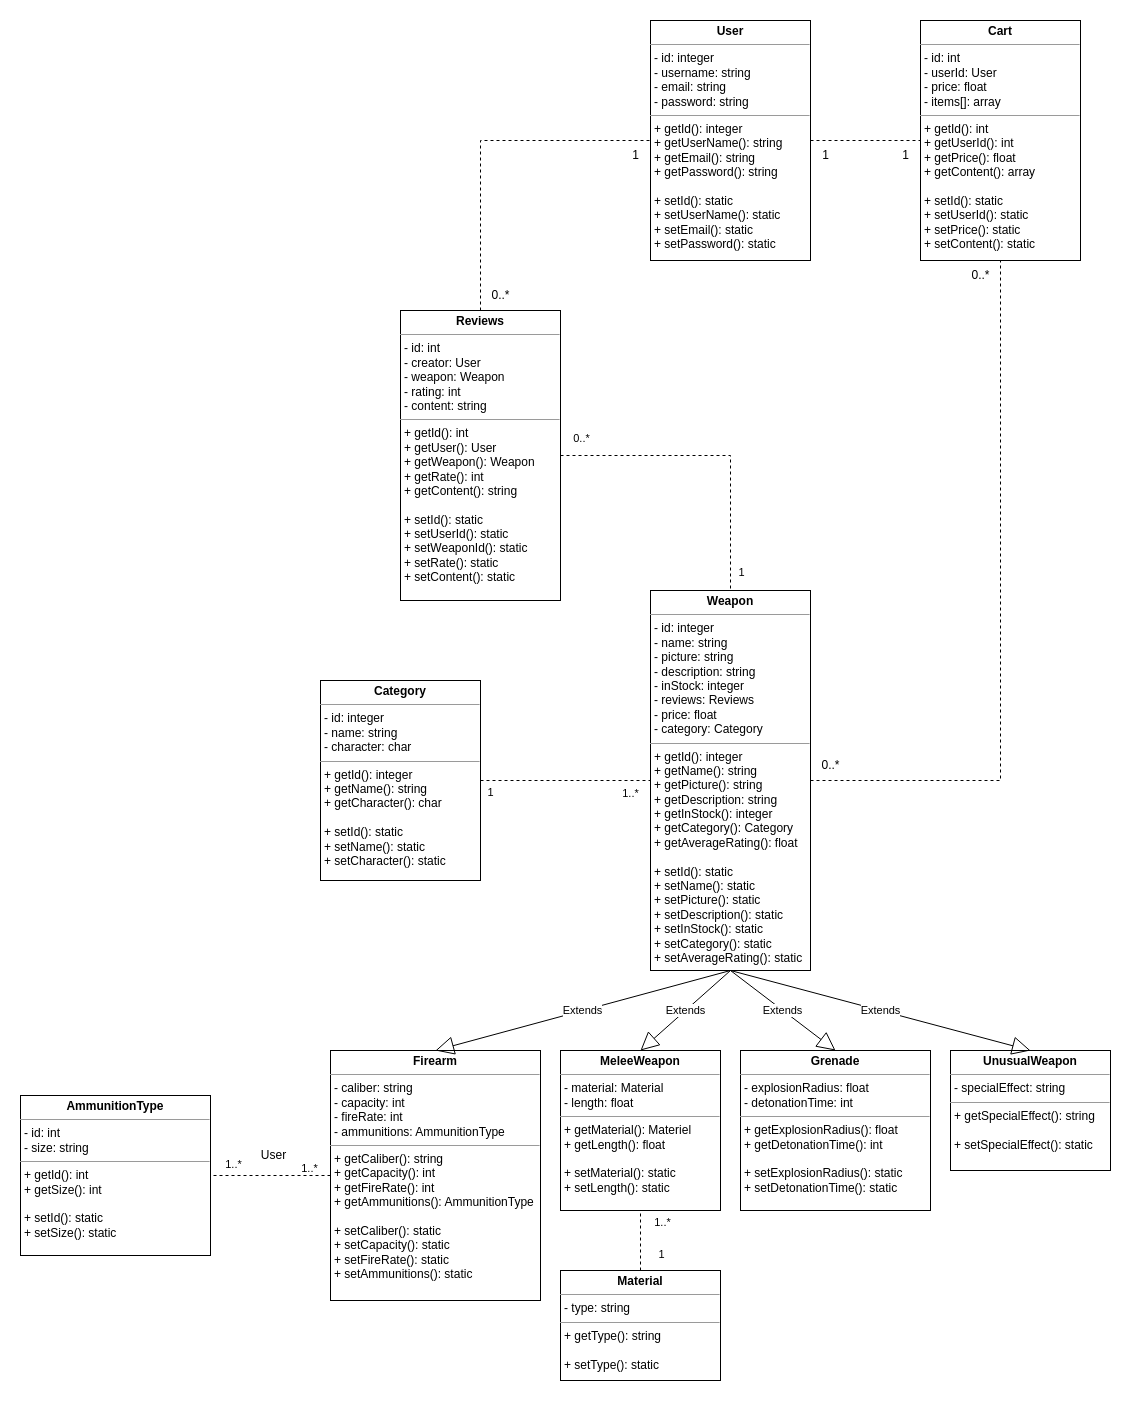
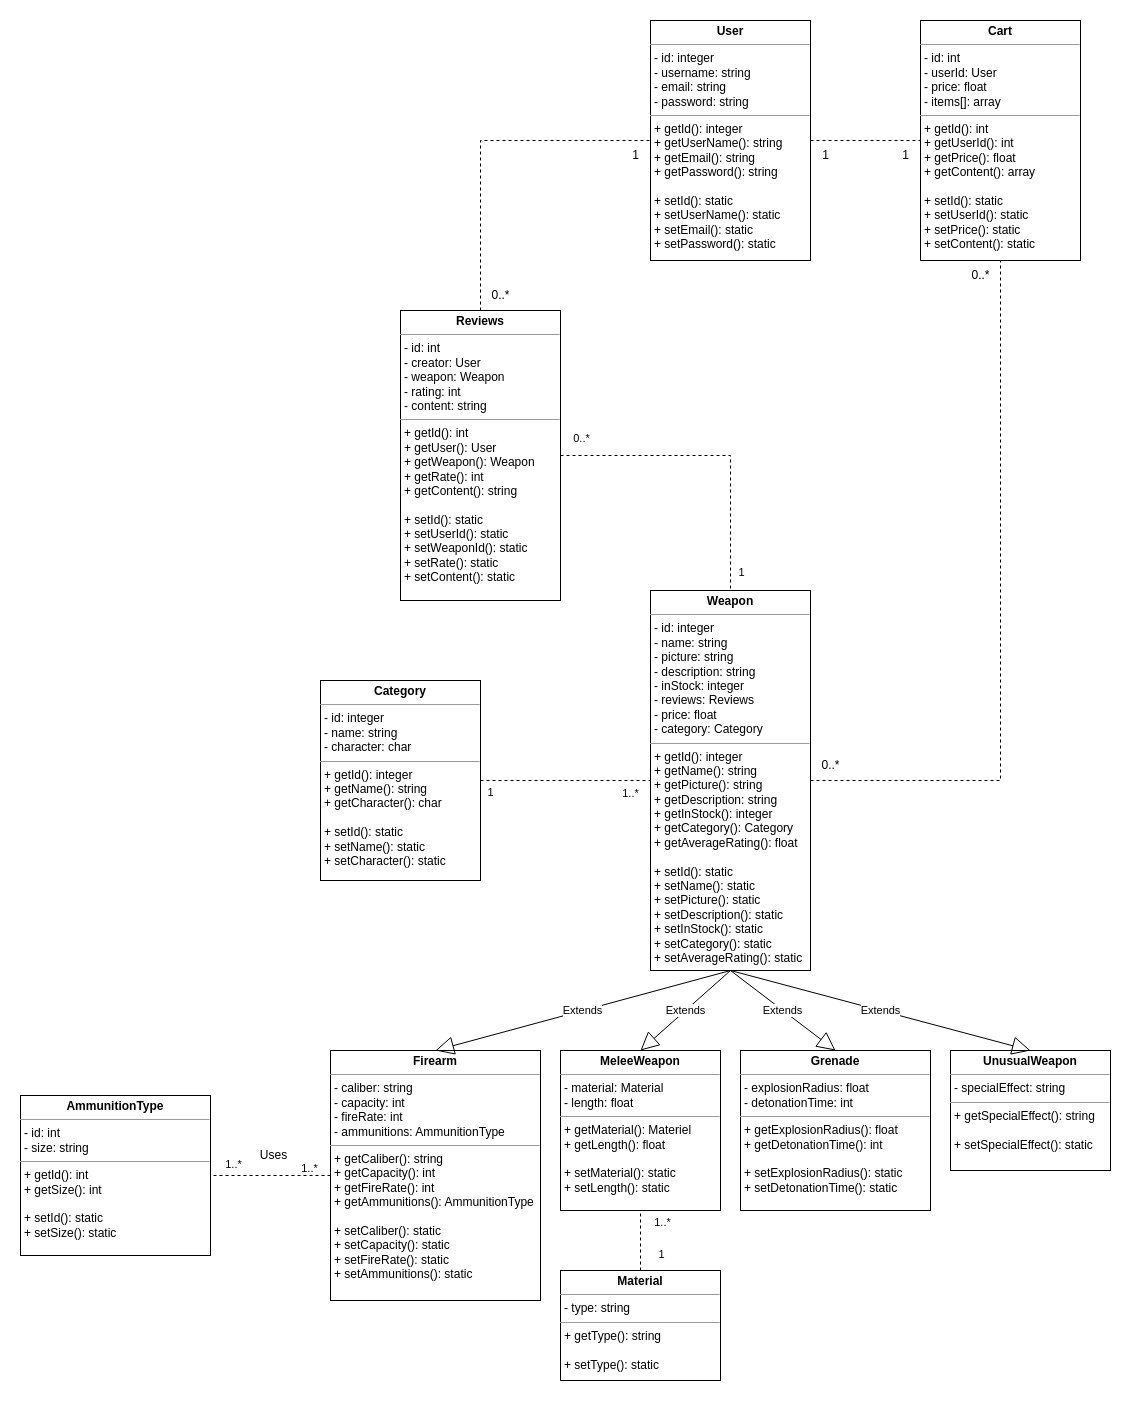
(274, 1156) -> (274, 1156)
